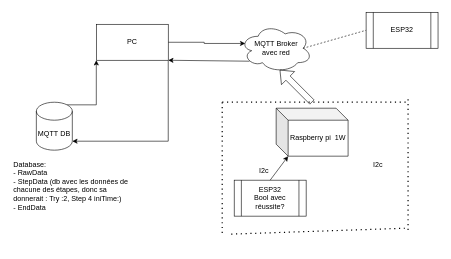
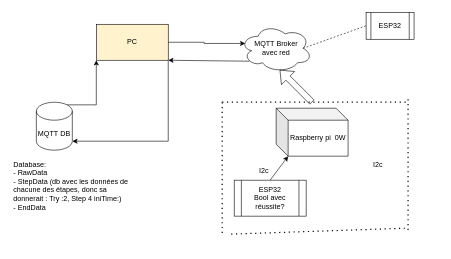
(402, 30) -> (390, 26)
(132, 42) -> (132, 42)
(318, 138) -> (318, 138)
